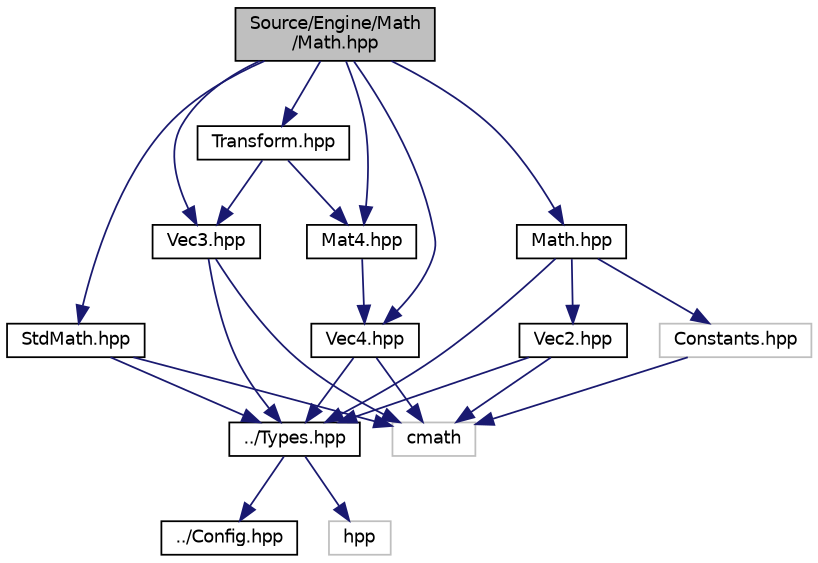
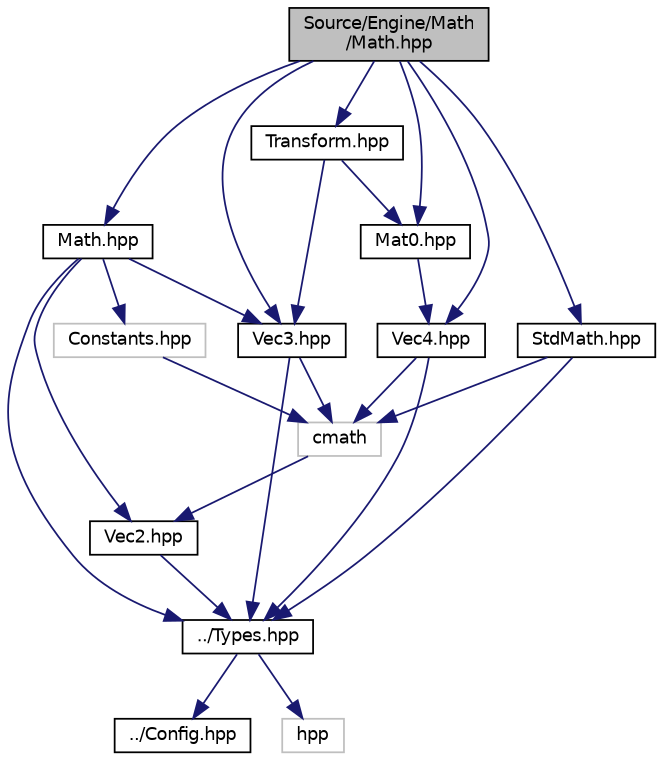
(362, 242) -> (415, 242)
none -> (187, 287)
(511, 385) -> (250, 485)
